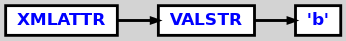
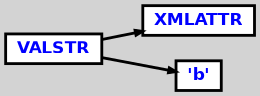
(134, 21) -> (119, 36)
